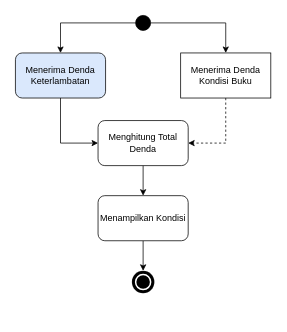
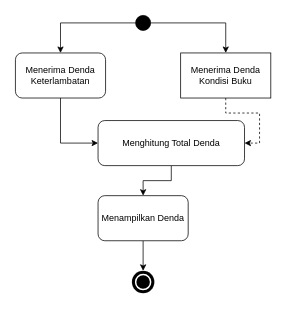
(60, 75) -> (60, 75)
(143, 143) -> (171, 143)
(143, 218) -> (143, 218)
